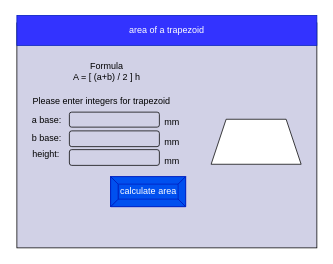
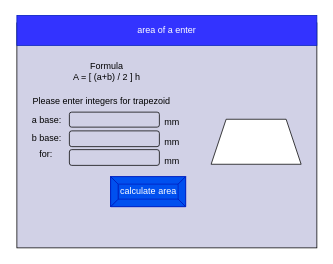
(167, 30) -> (167, 30)
(46, 154) -> (46, 154)
